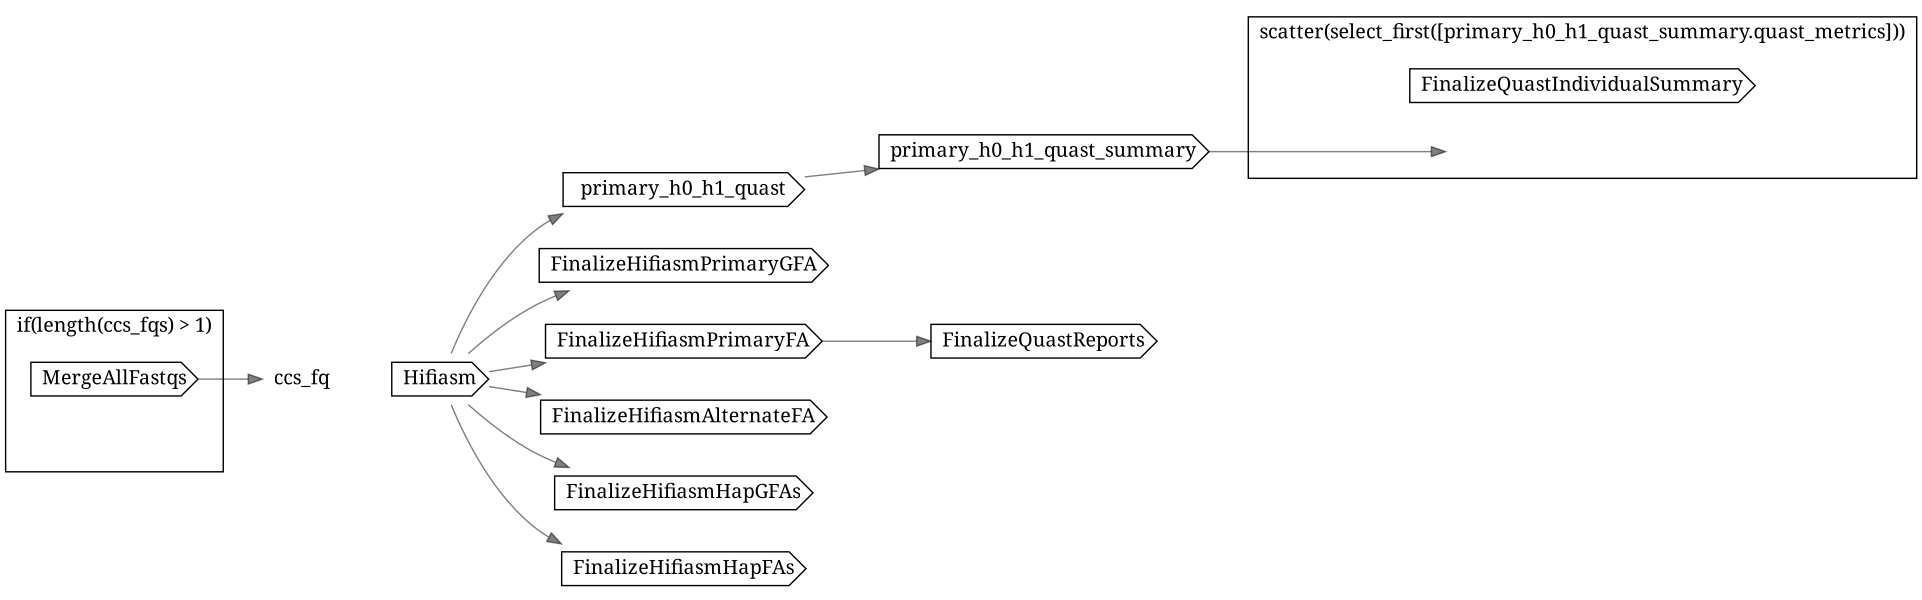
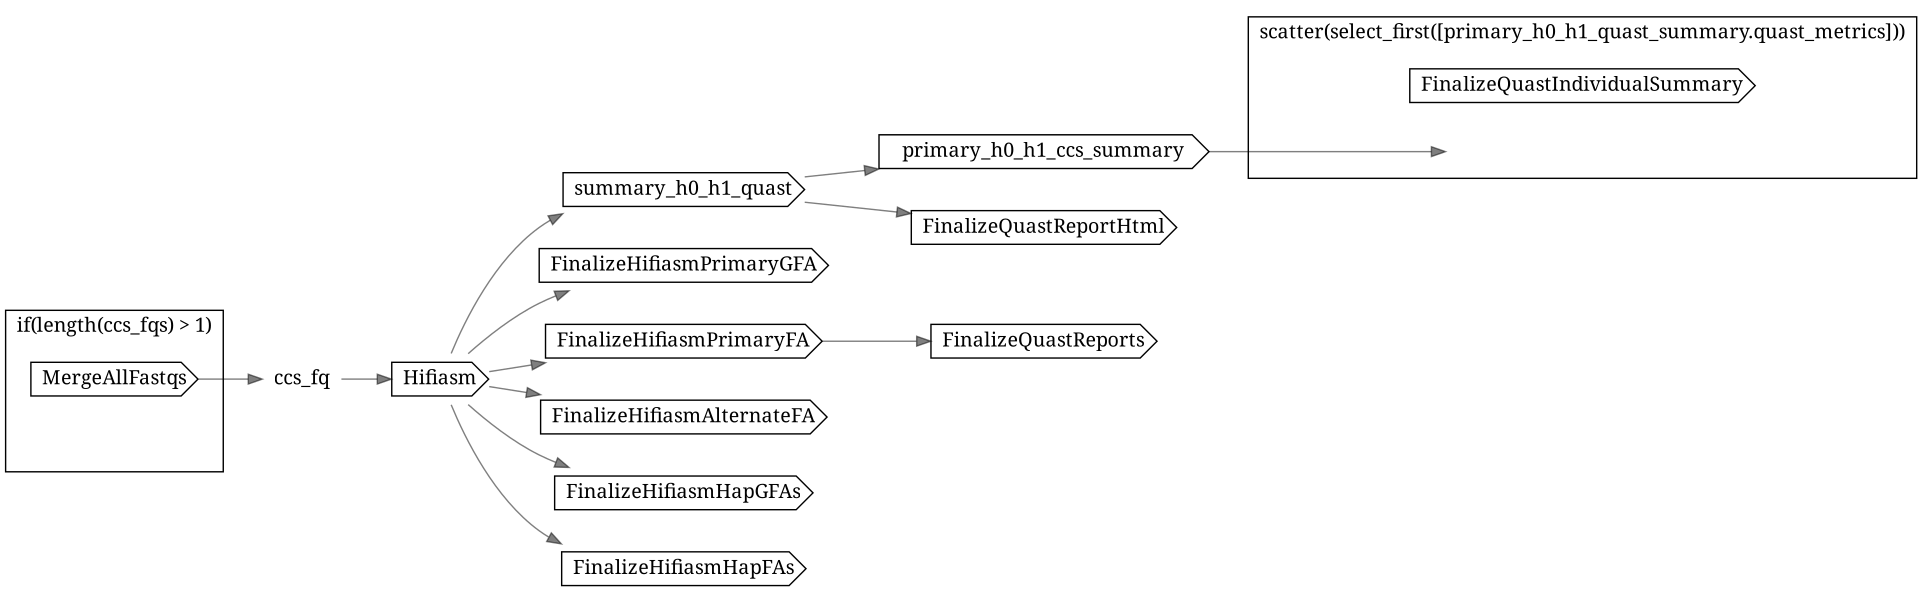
(1044, 152) -> (1044, 152)
(684, 190) -> (684, 190)
none -> (1044, 227)
none -> (359, 379)
